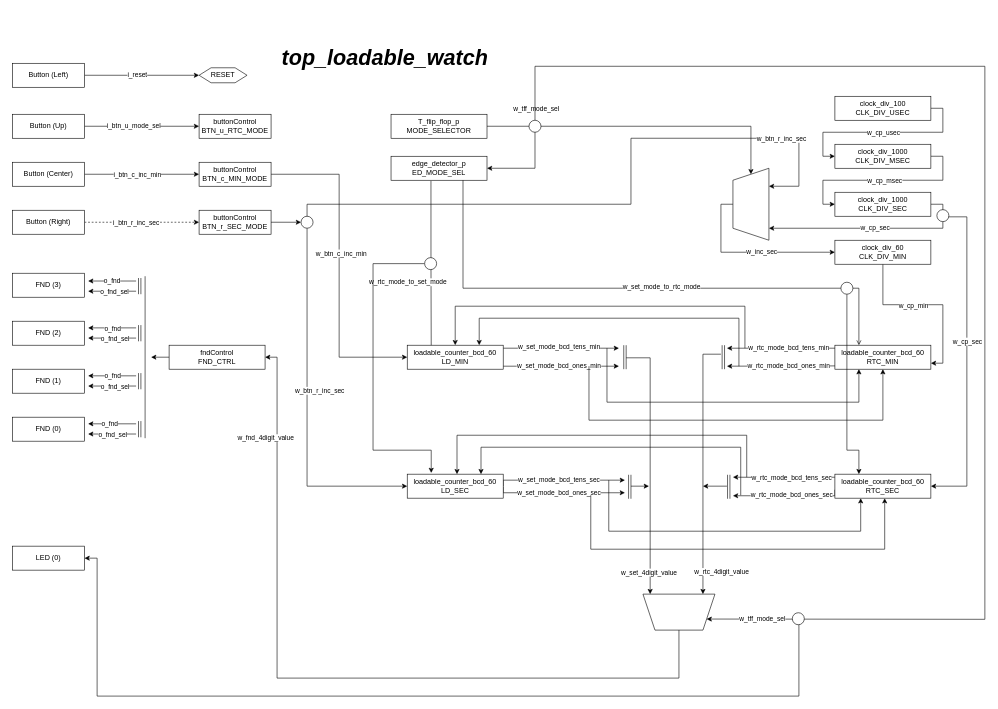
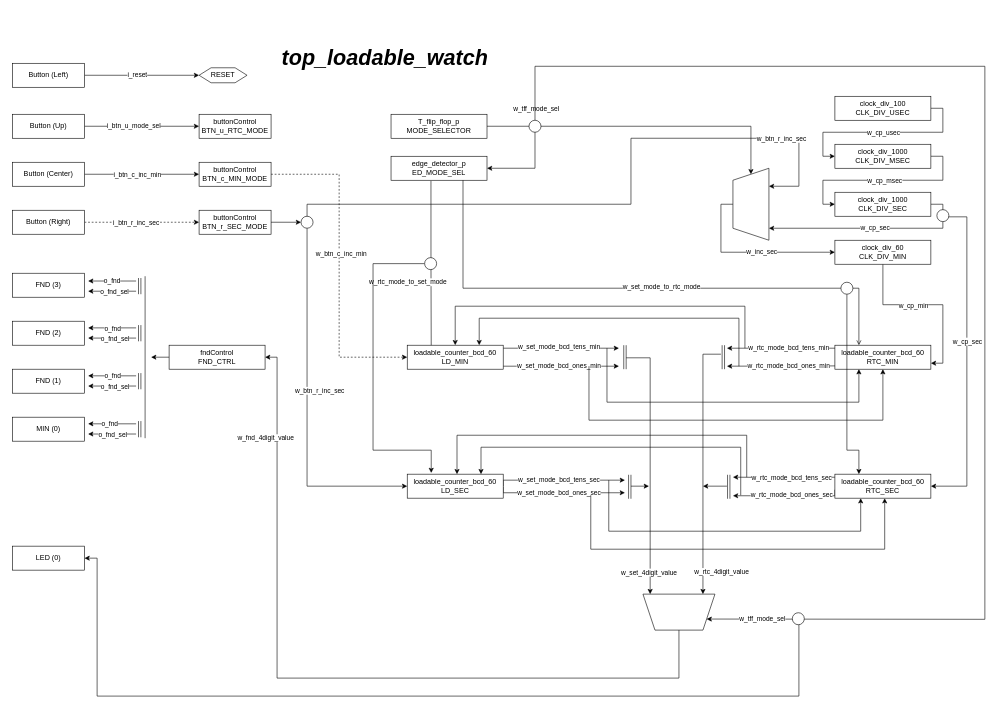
(339, 263) -> (339, 263)
(48, 429) -> (48, 429)
